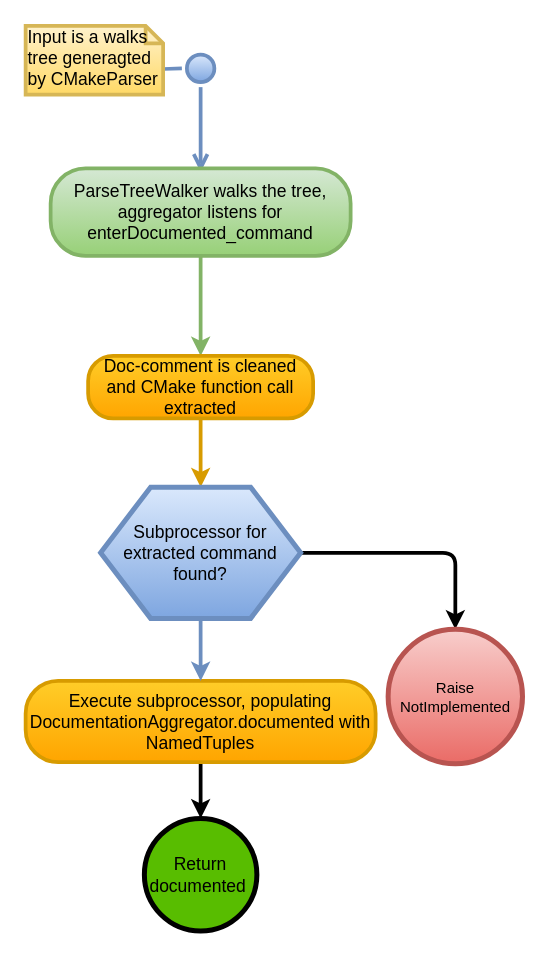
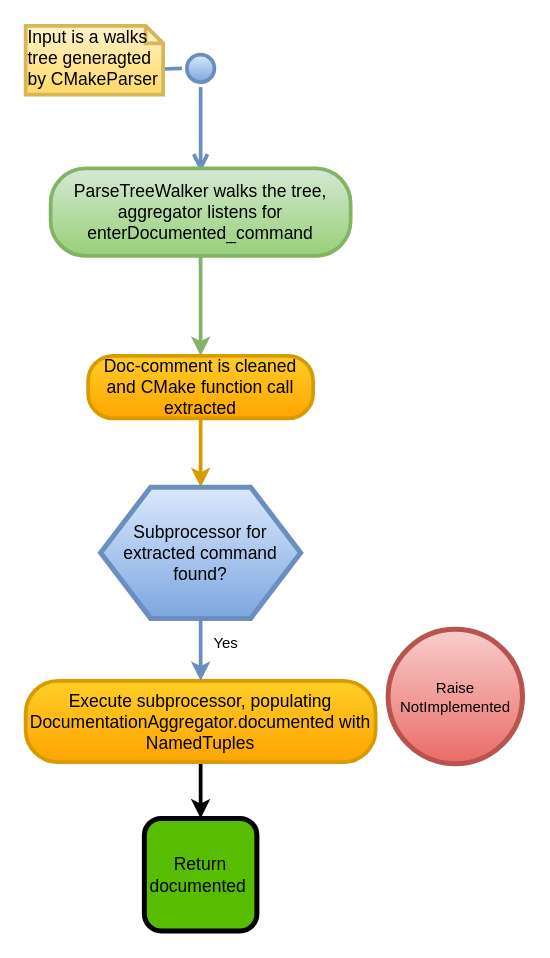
(404, 553) -> none
none -> (226, 643)
(201, 874) -> (201, 874)
